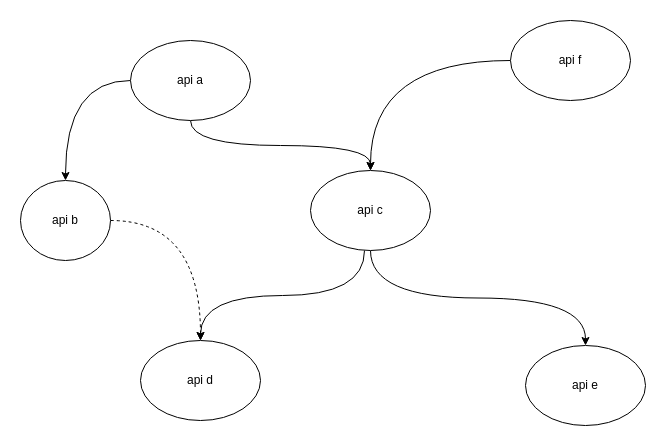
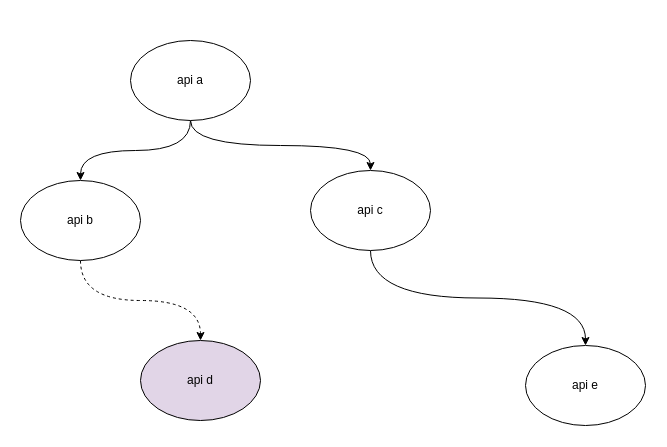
(571, 61) -> none
(416, 80) -> none
(66, 221) -> (81, 221)
(290, 295) -> none
(201, 381) -> (201, 381)
